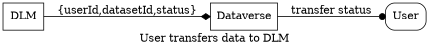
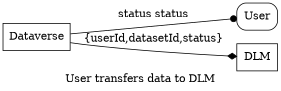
(331, 11) -> (153, 15)
(123, 17) -> (149, 51)
